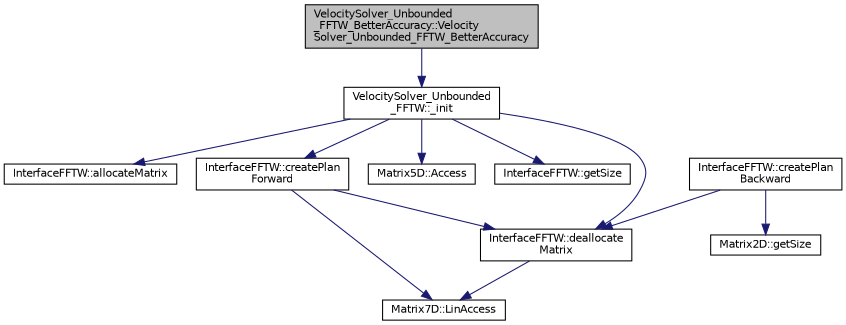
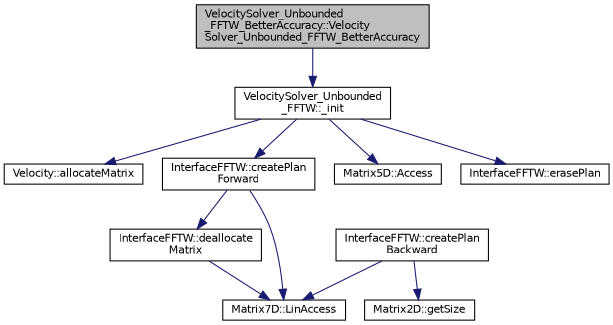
(613, 140) -> none
(90, 174) -> (74, 174)
(563, 174) -> (535, 174)
(666, 208) -> (347, 278)
